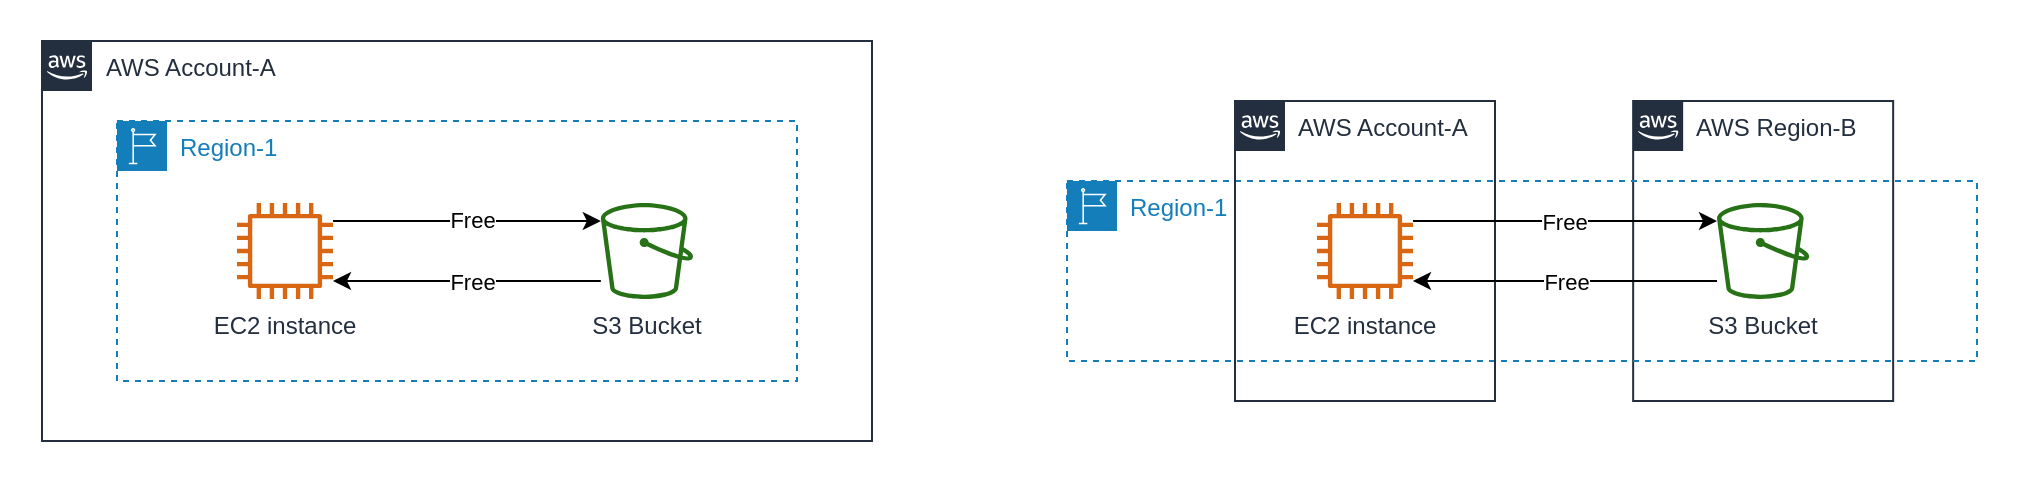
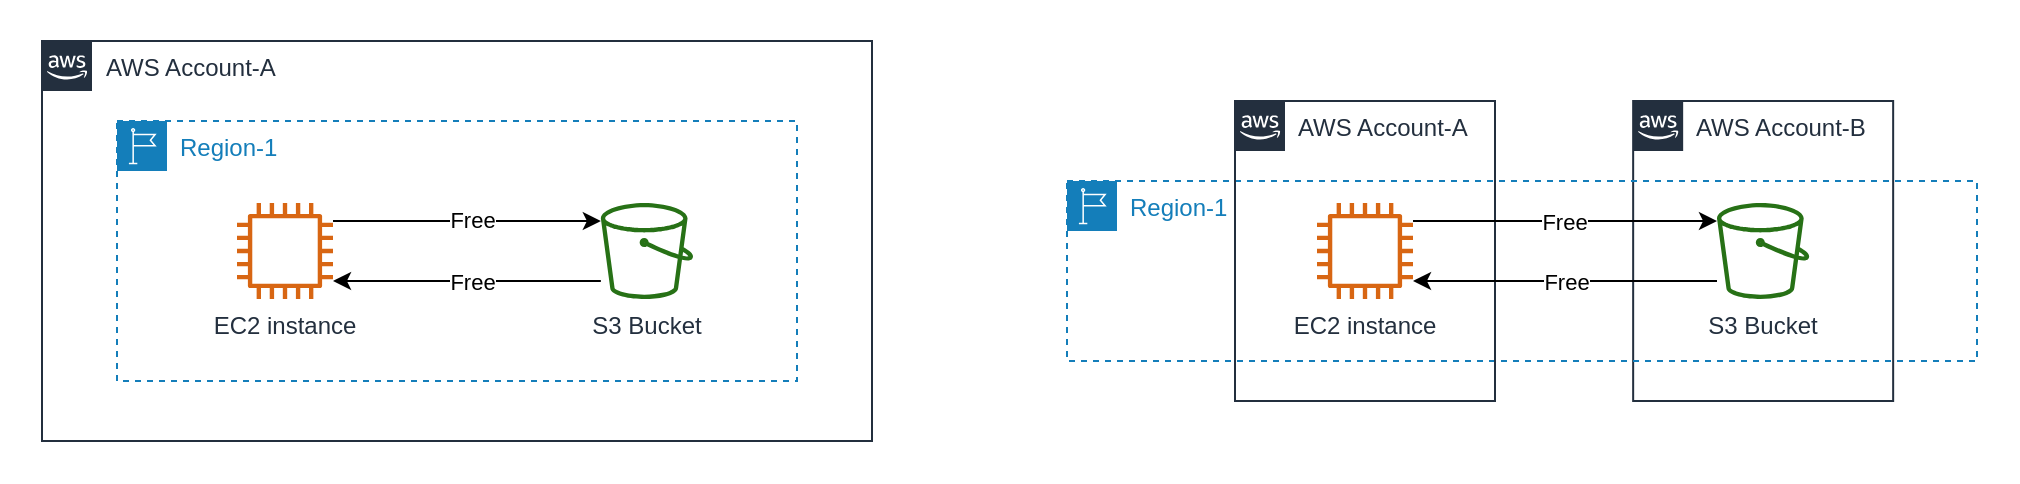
(1771, 129) -> (1781, 129)
